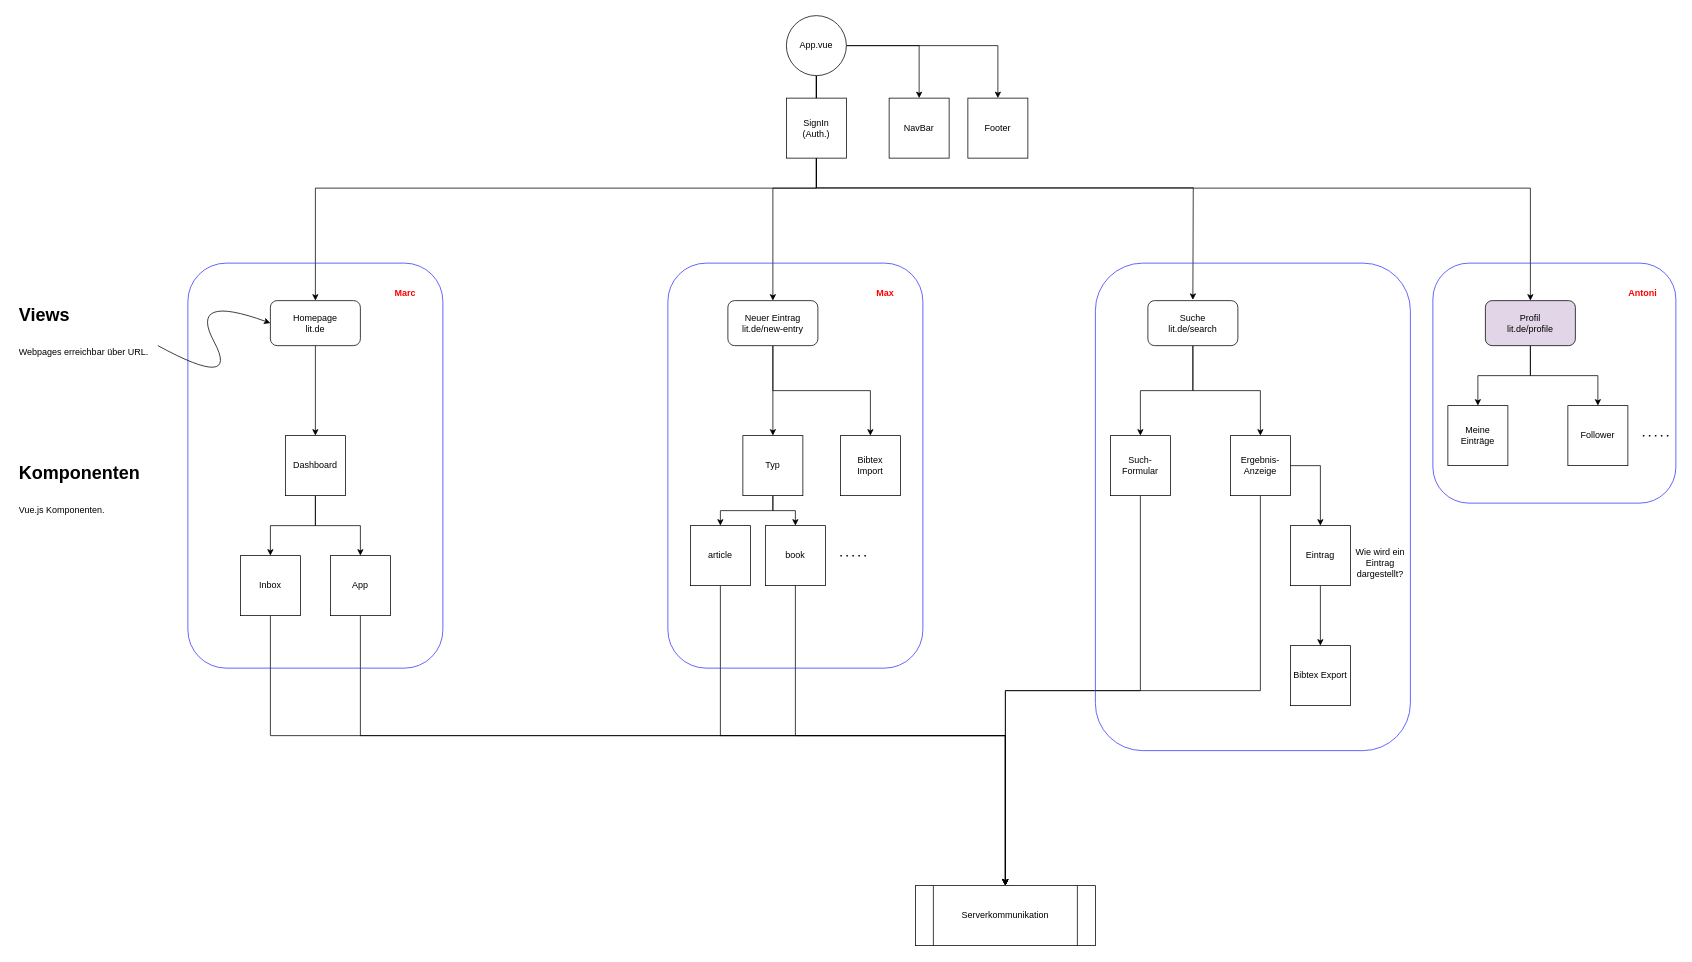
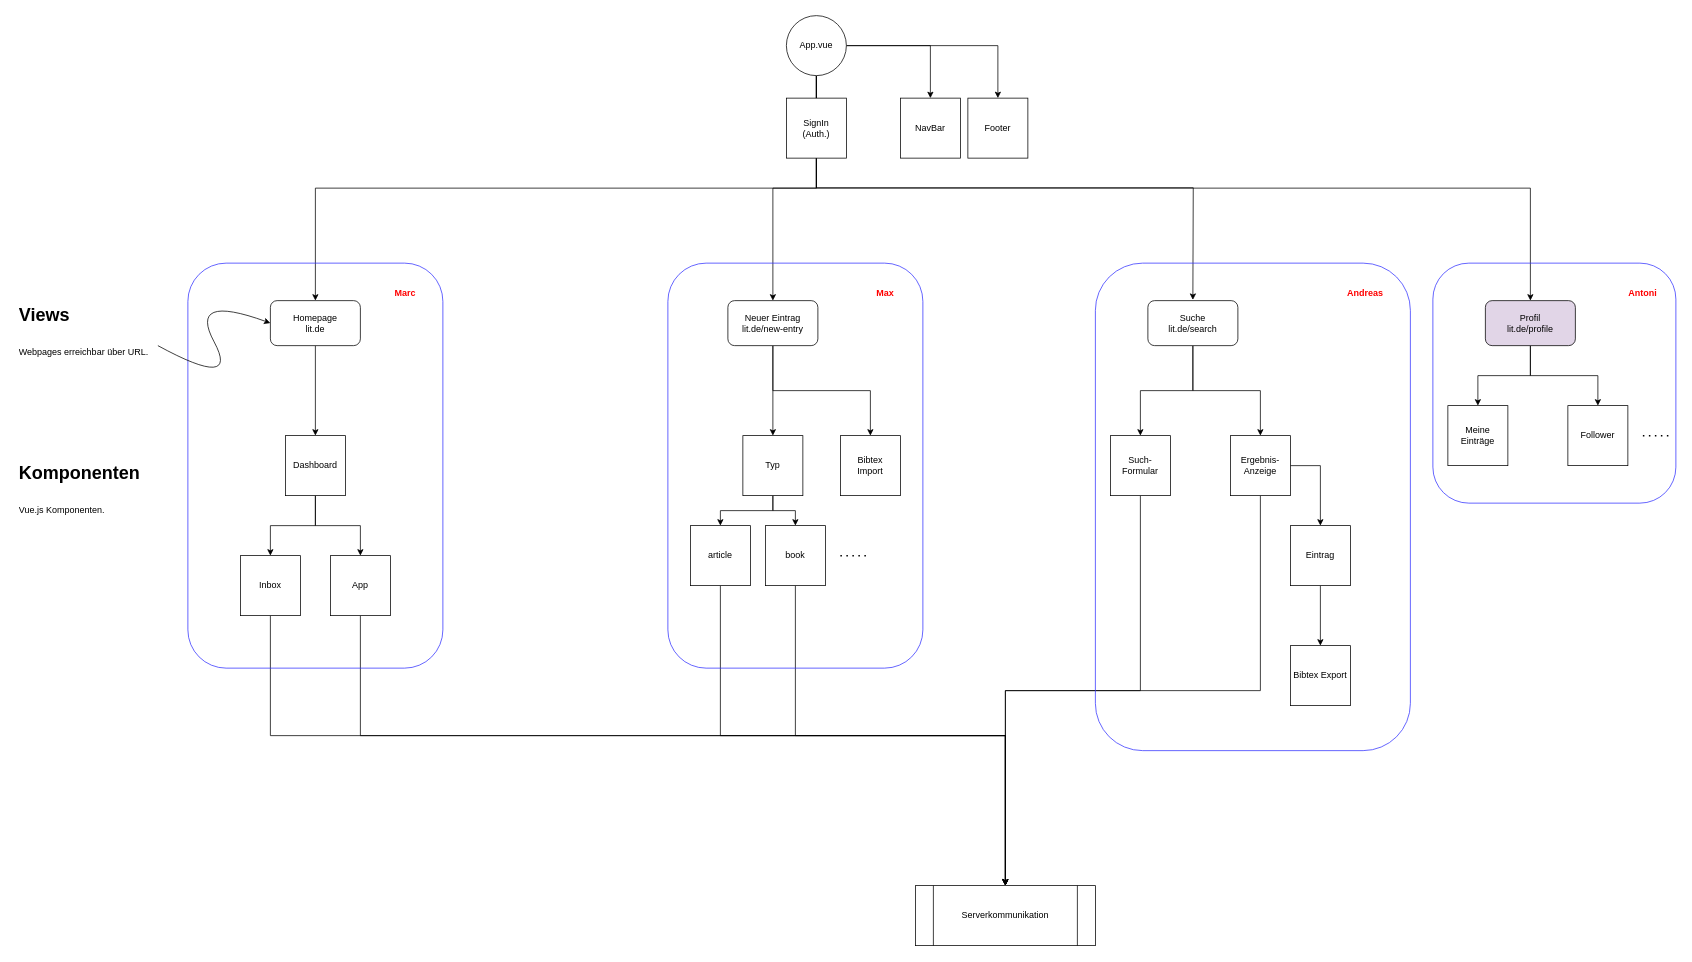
(919, 128) -> (930, 128)
none -> (1365, 293)
(1380, 563) -> none
